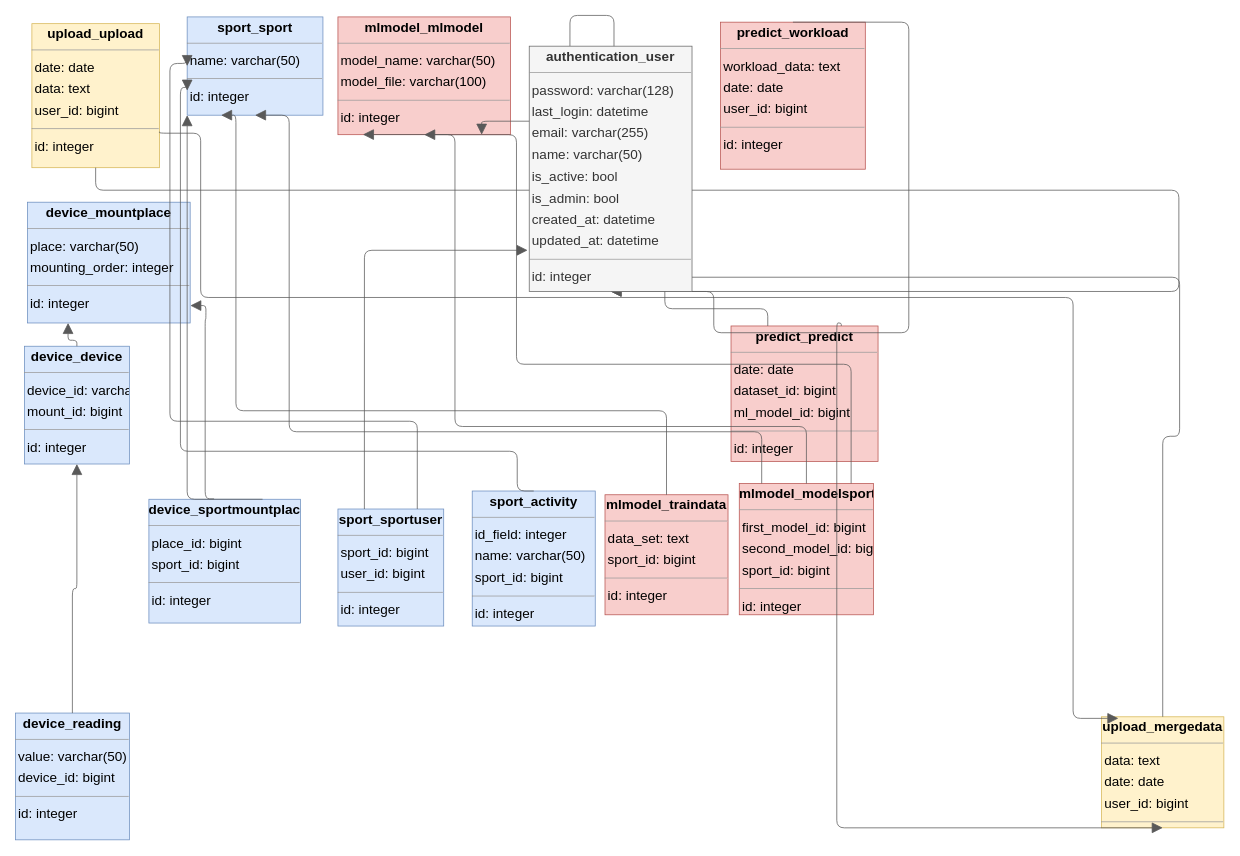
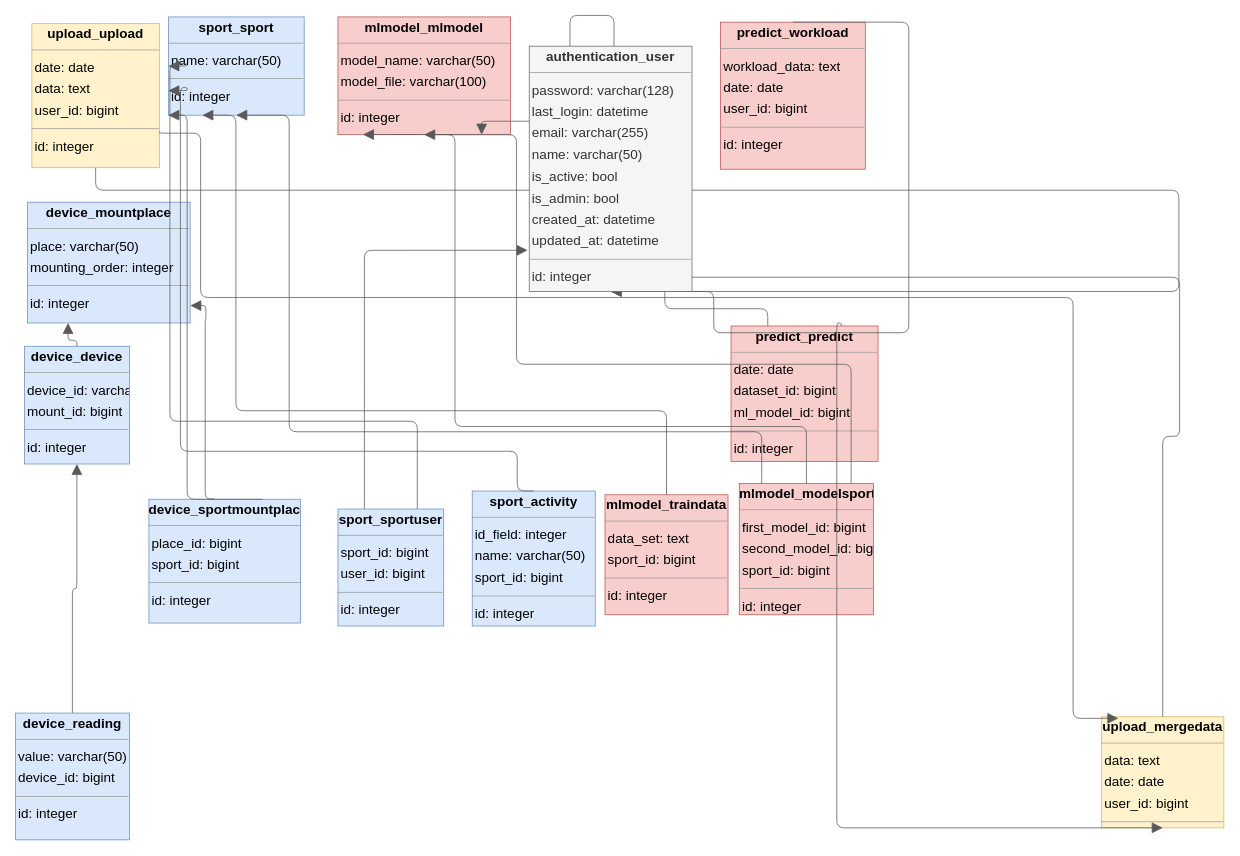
(255, 66) -> (236, 66)
